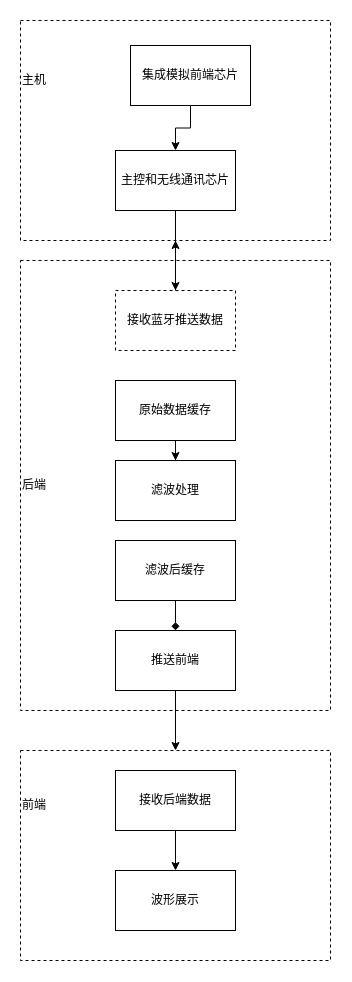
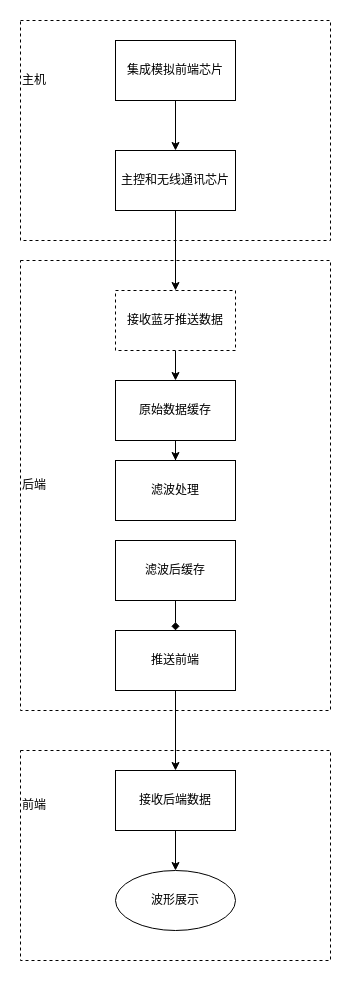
(191, 76) -> (176, 71)
(176, 289) -> (176, 370)
(176, 742) -> (176, 752)
(176, 901) -> (176, 901)
